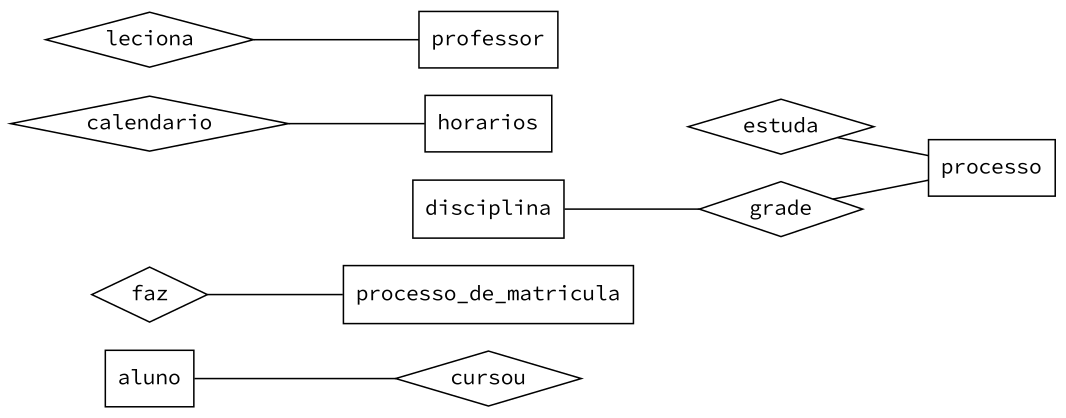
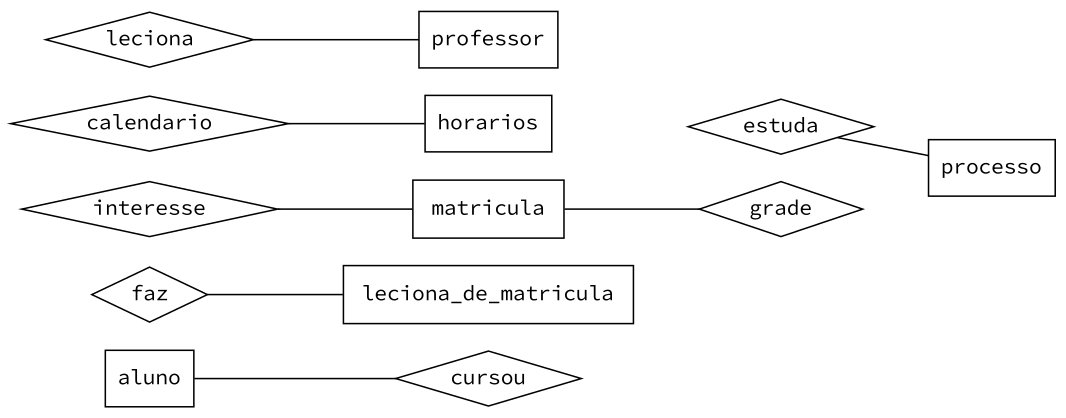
(881, 190) -> none
none -> (150, 209)
(488, 209) -> (488, 209)
(488, 295) -> (488, 295)
